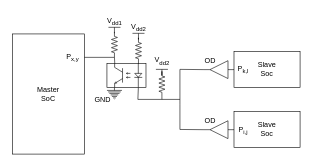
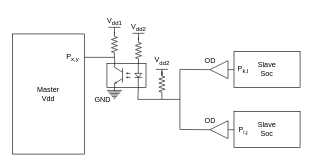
(48, 94) -> (48, 94)
